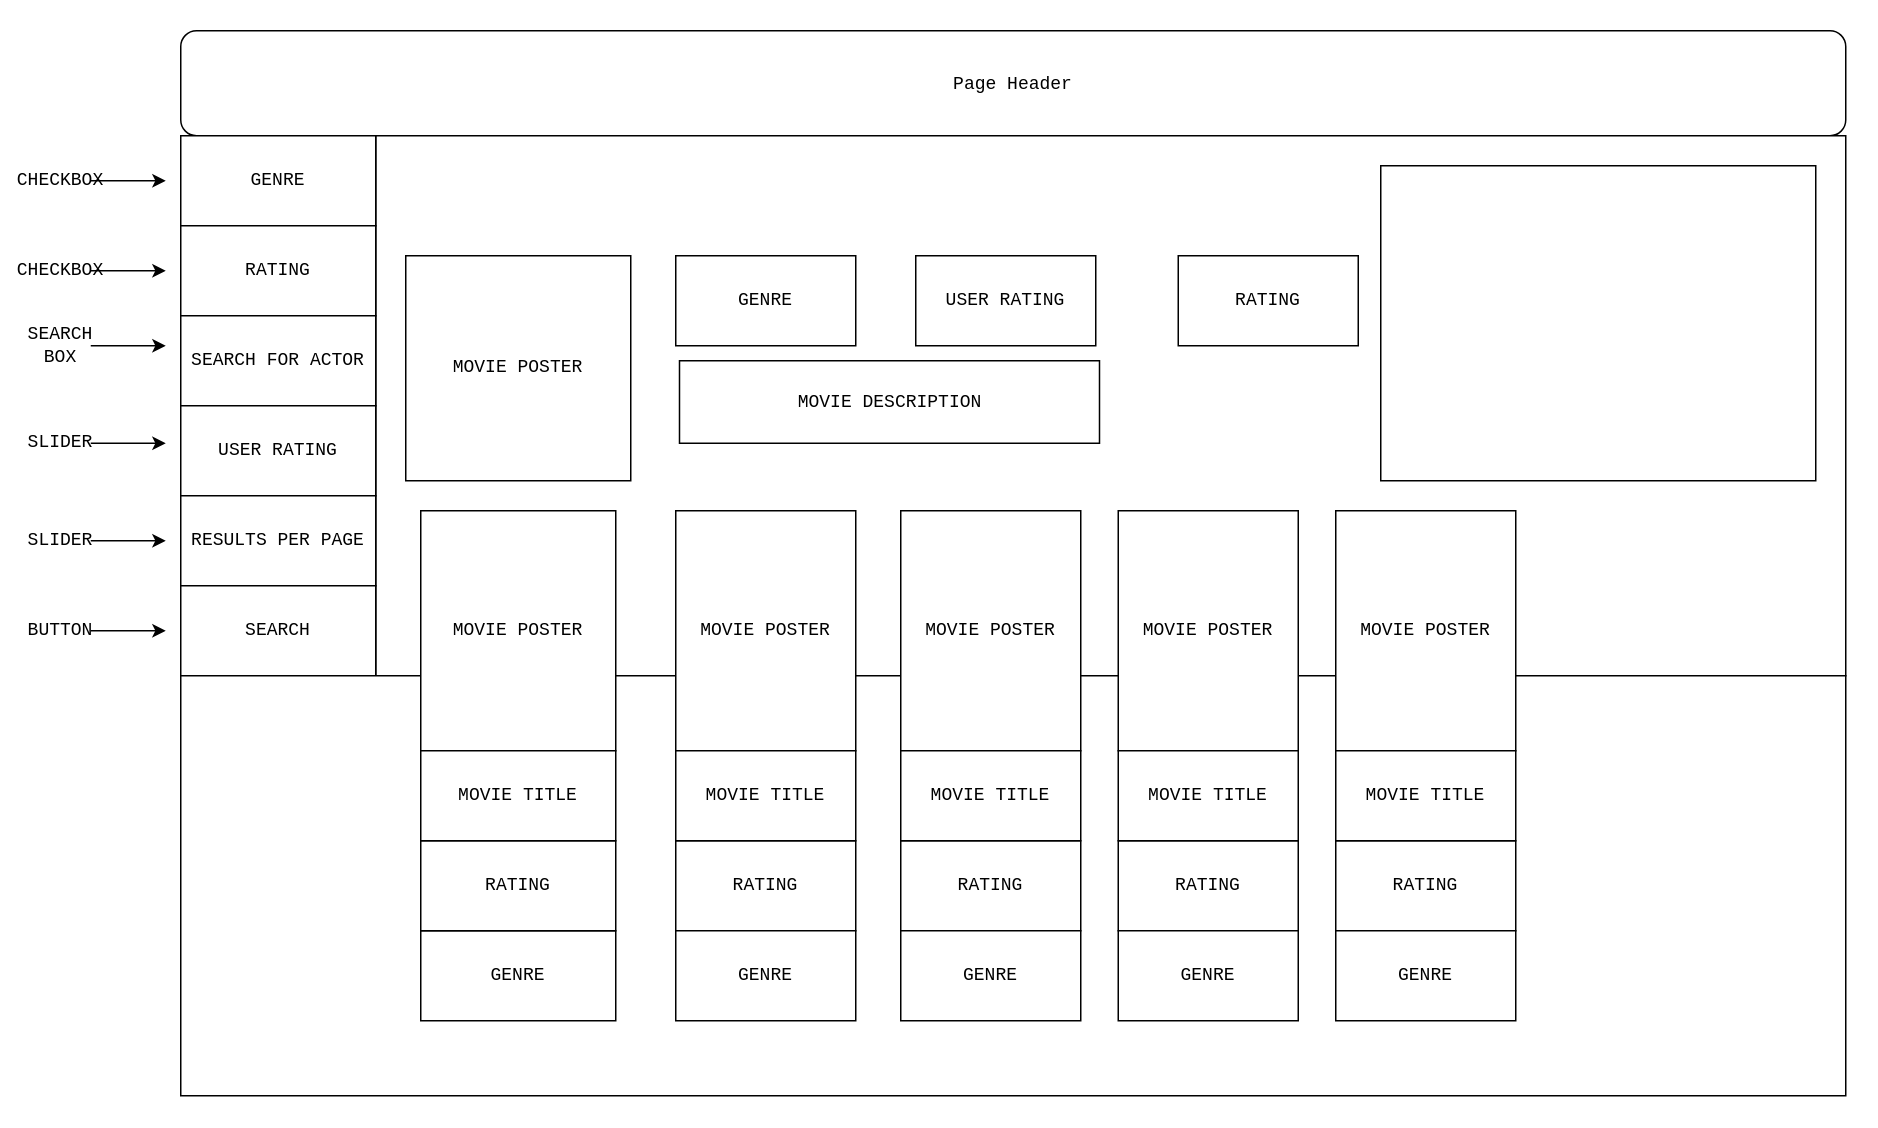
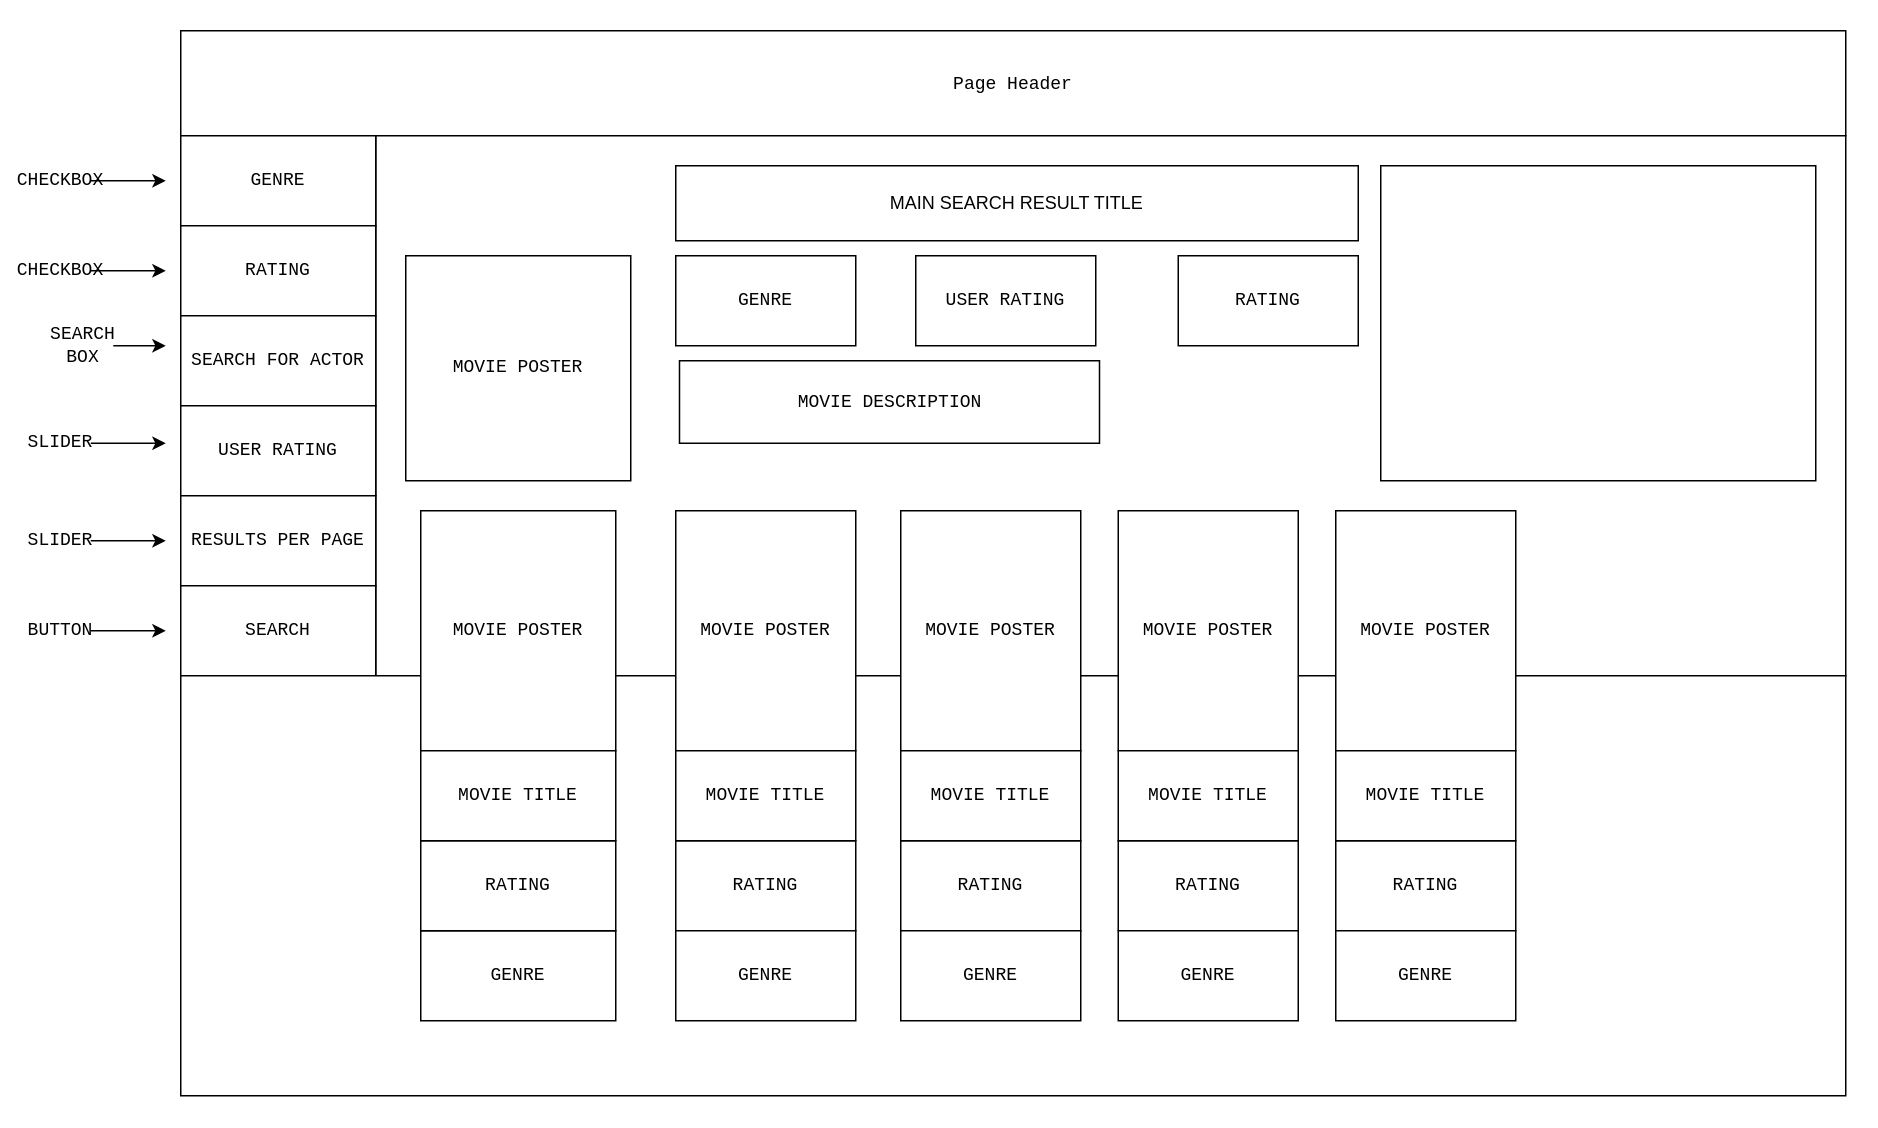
(1013, 83) -> (1013, 83)
none -> (1017, 203)
(61, 346) -> (83, 346)
